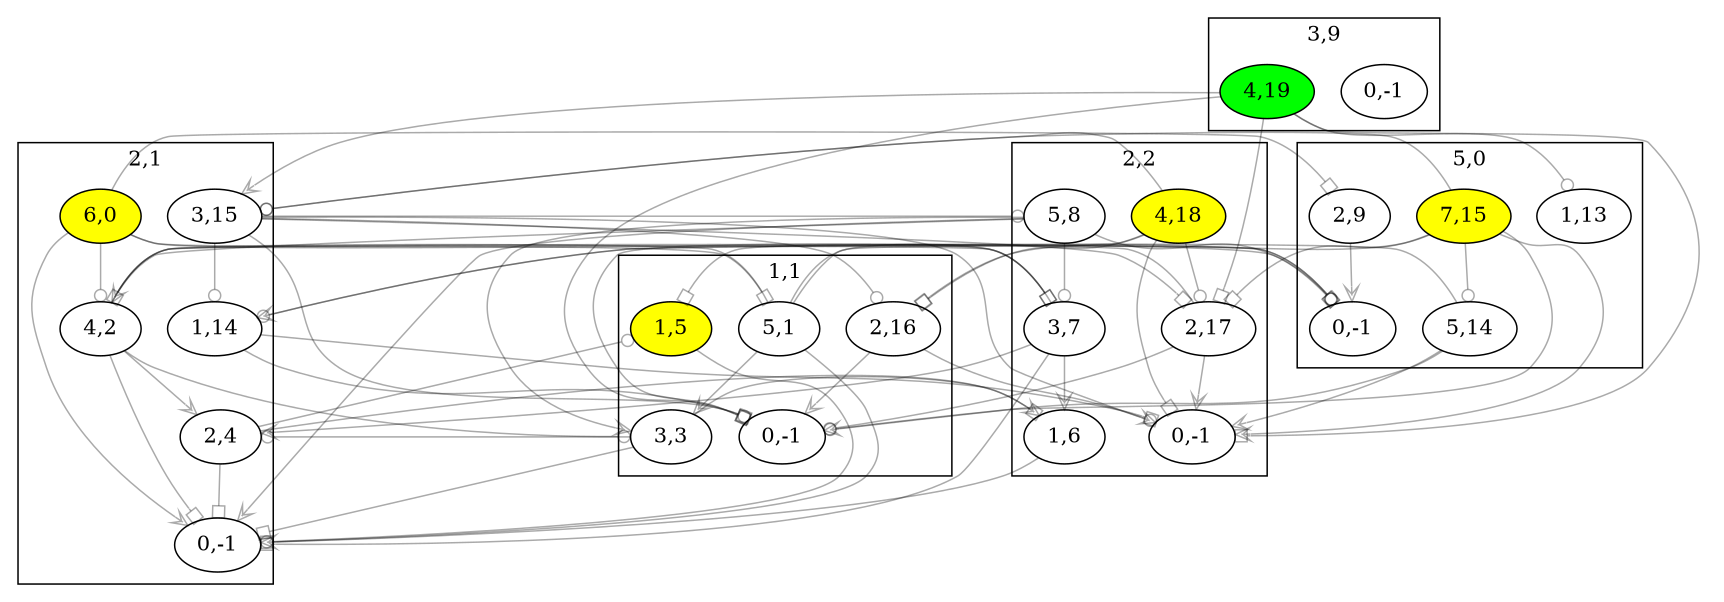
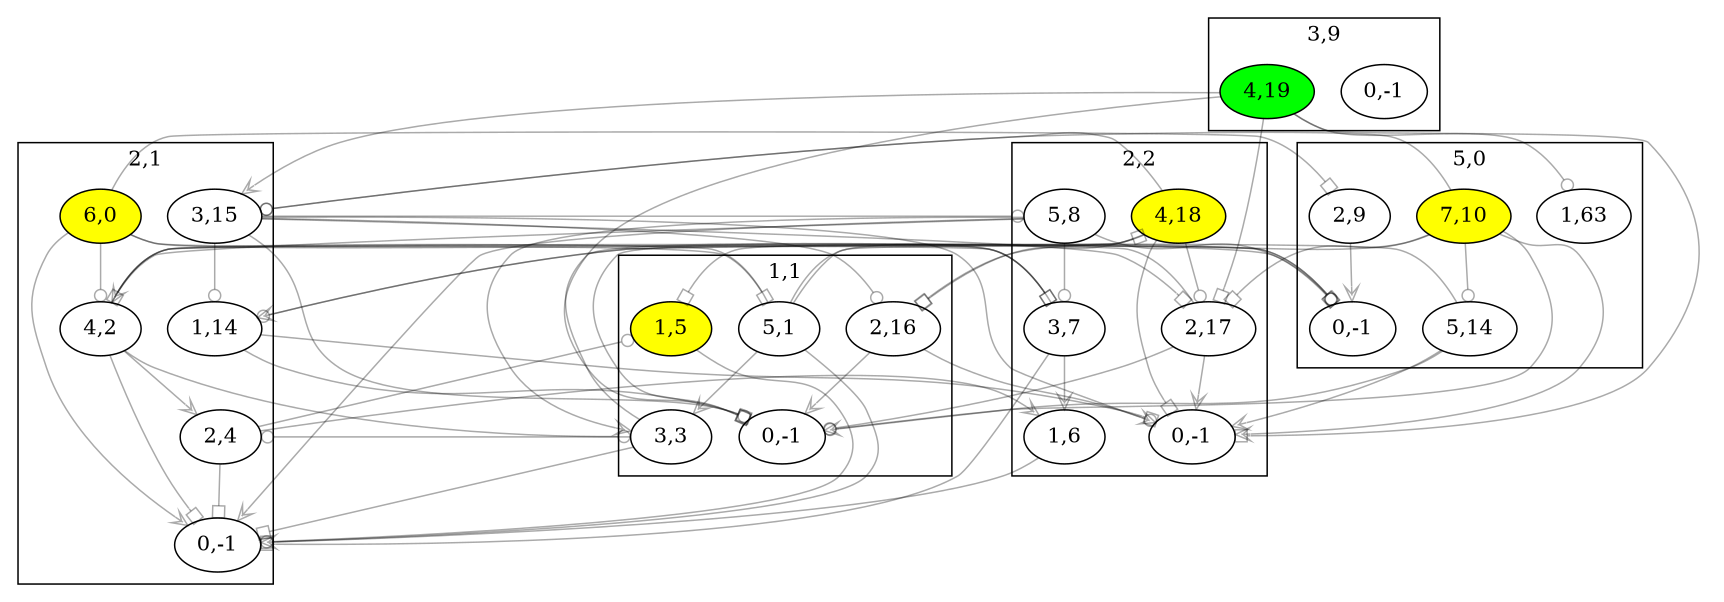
(1464, 216) -> (1464, 216)
(1584, 216) -> (1584, 216)
(859, 377) -> (760, 244)
(599, 409) -> none
